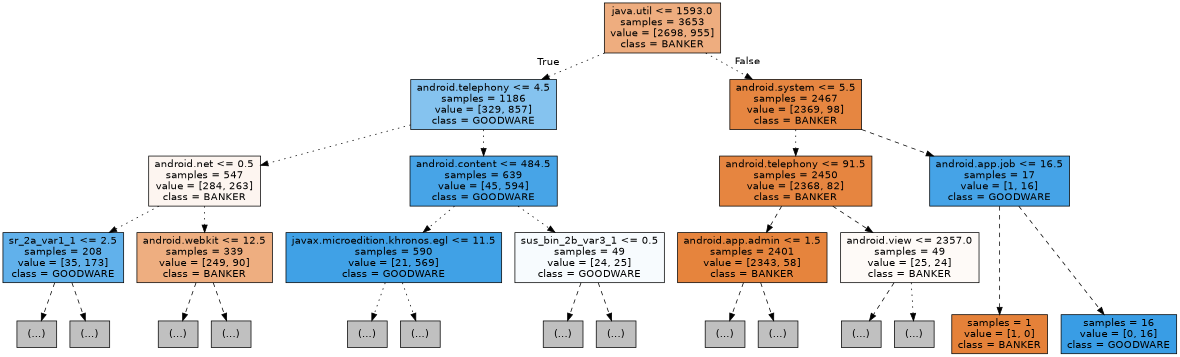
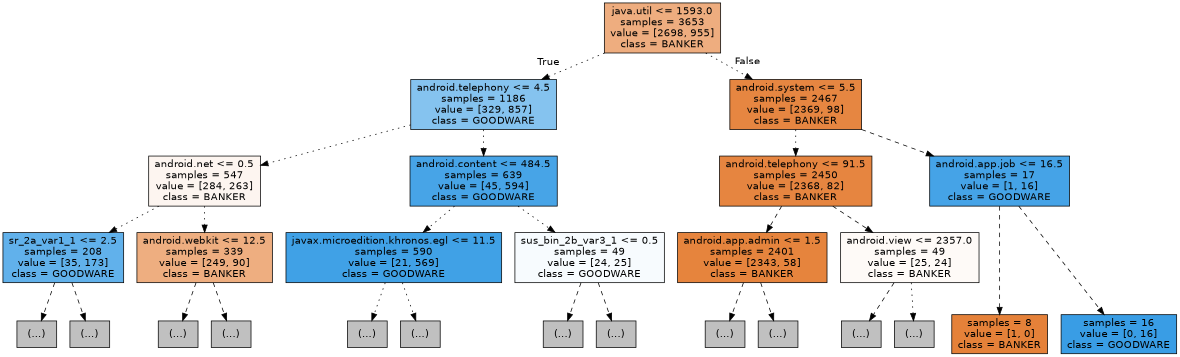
(1000, 334) -> (1000, 334)
